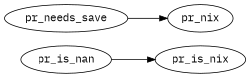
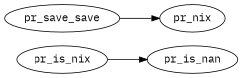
(66, 18) -> (62, 18)
(129, 60) -> (123, 60)
